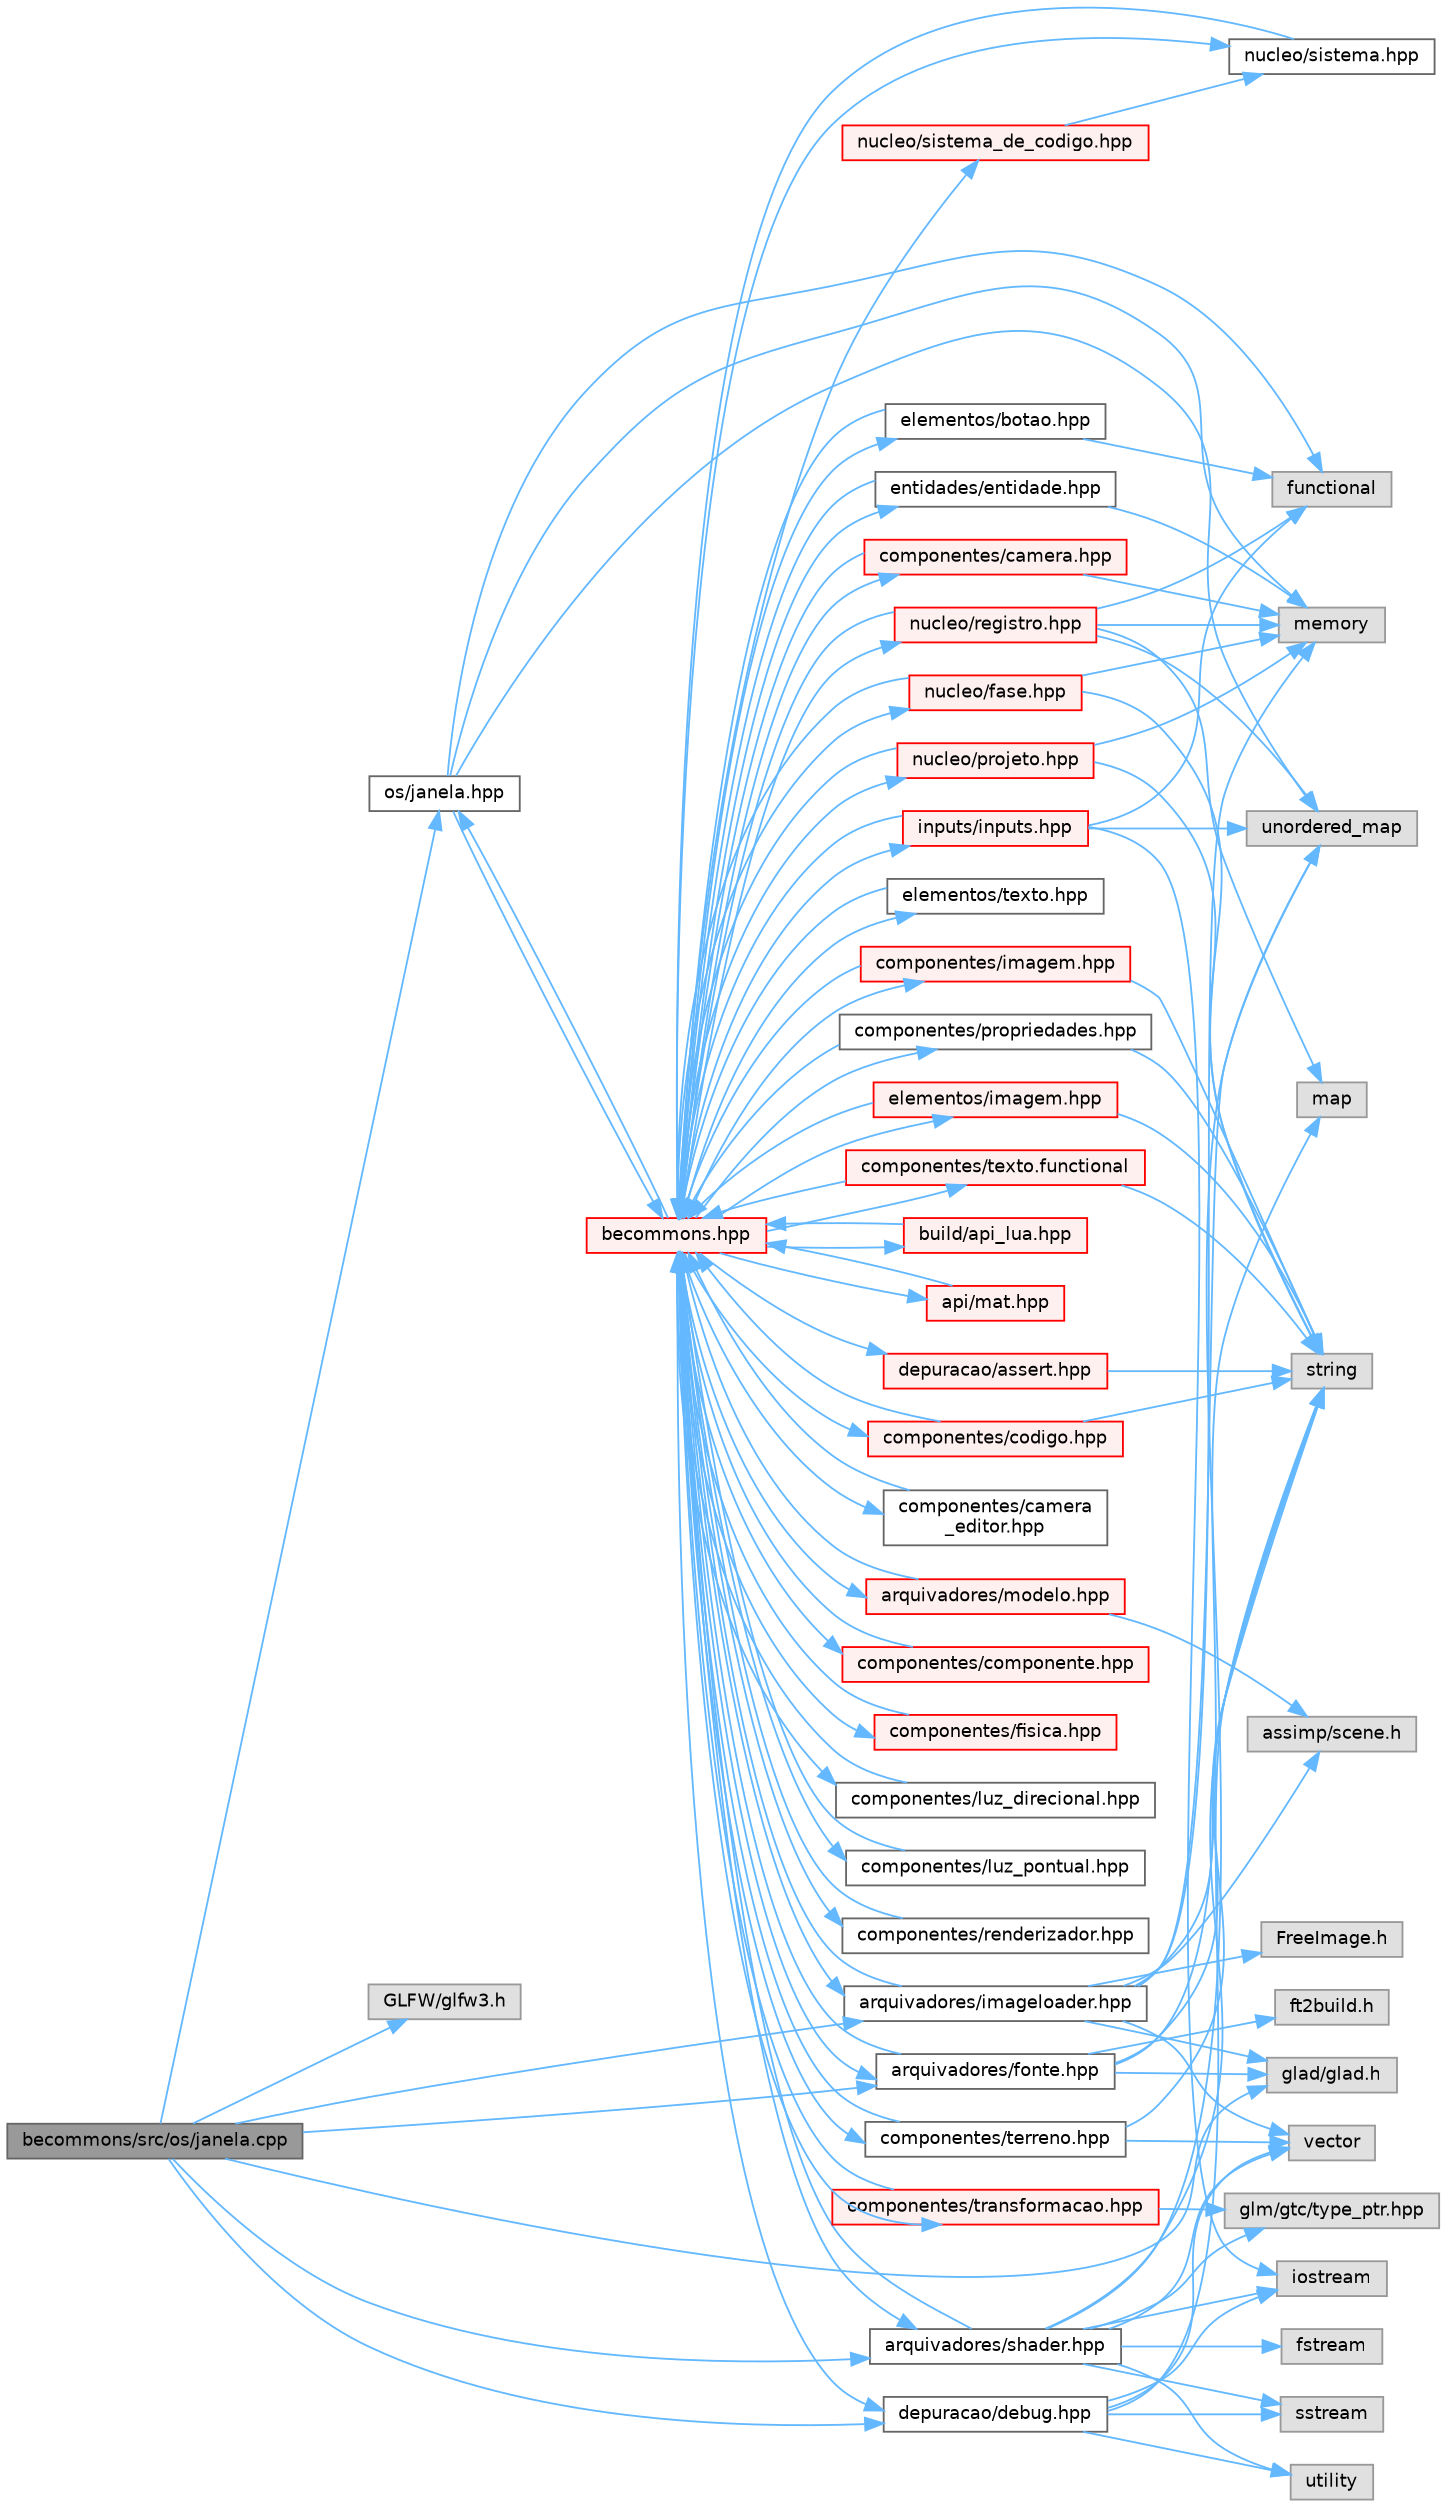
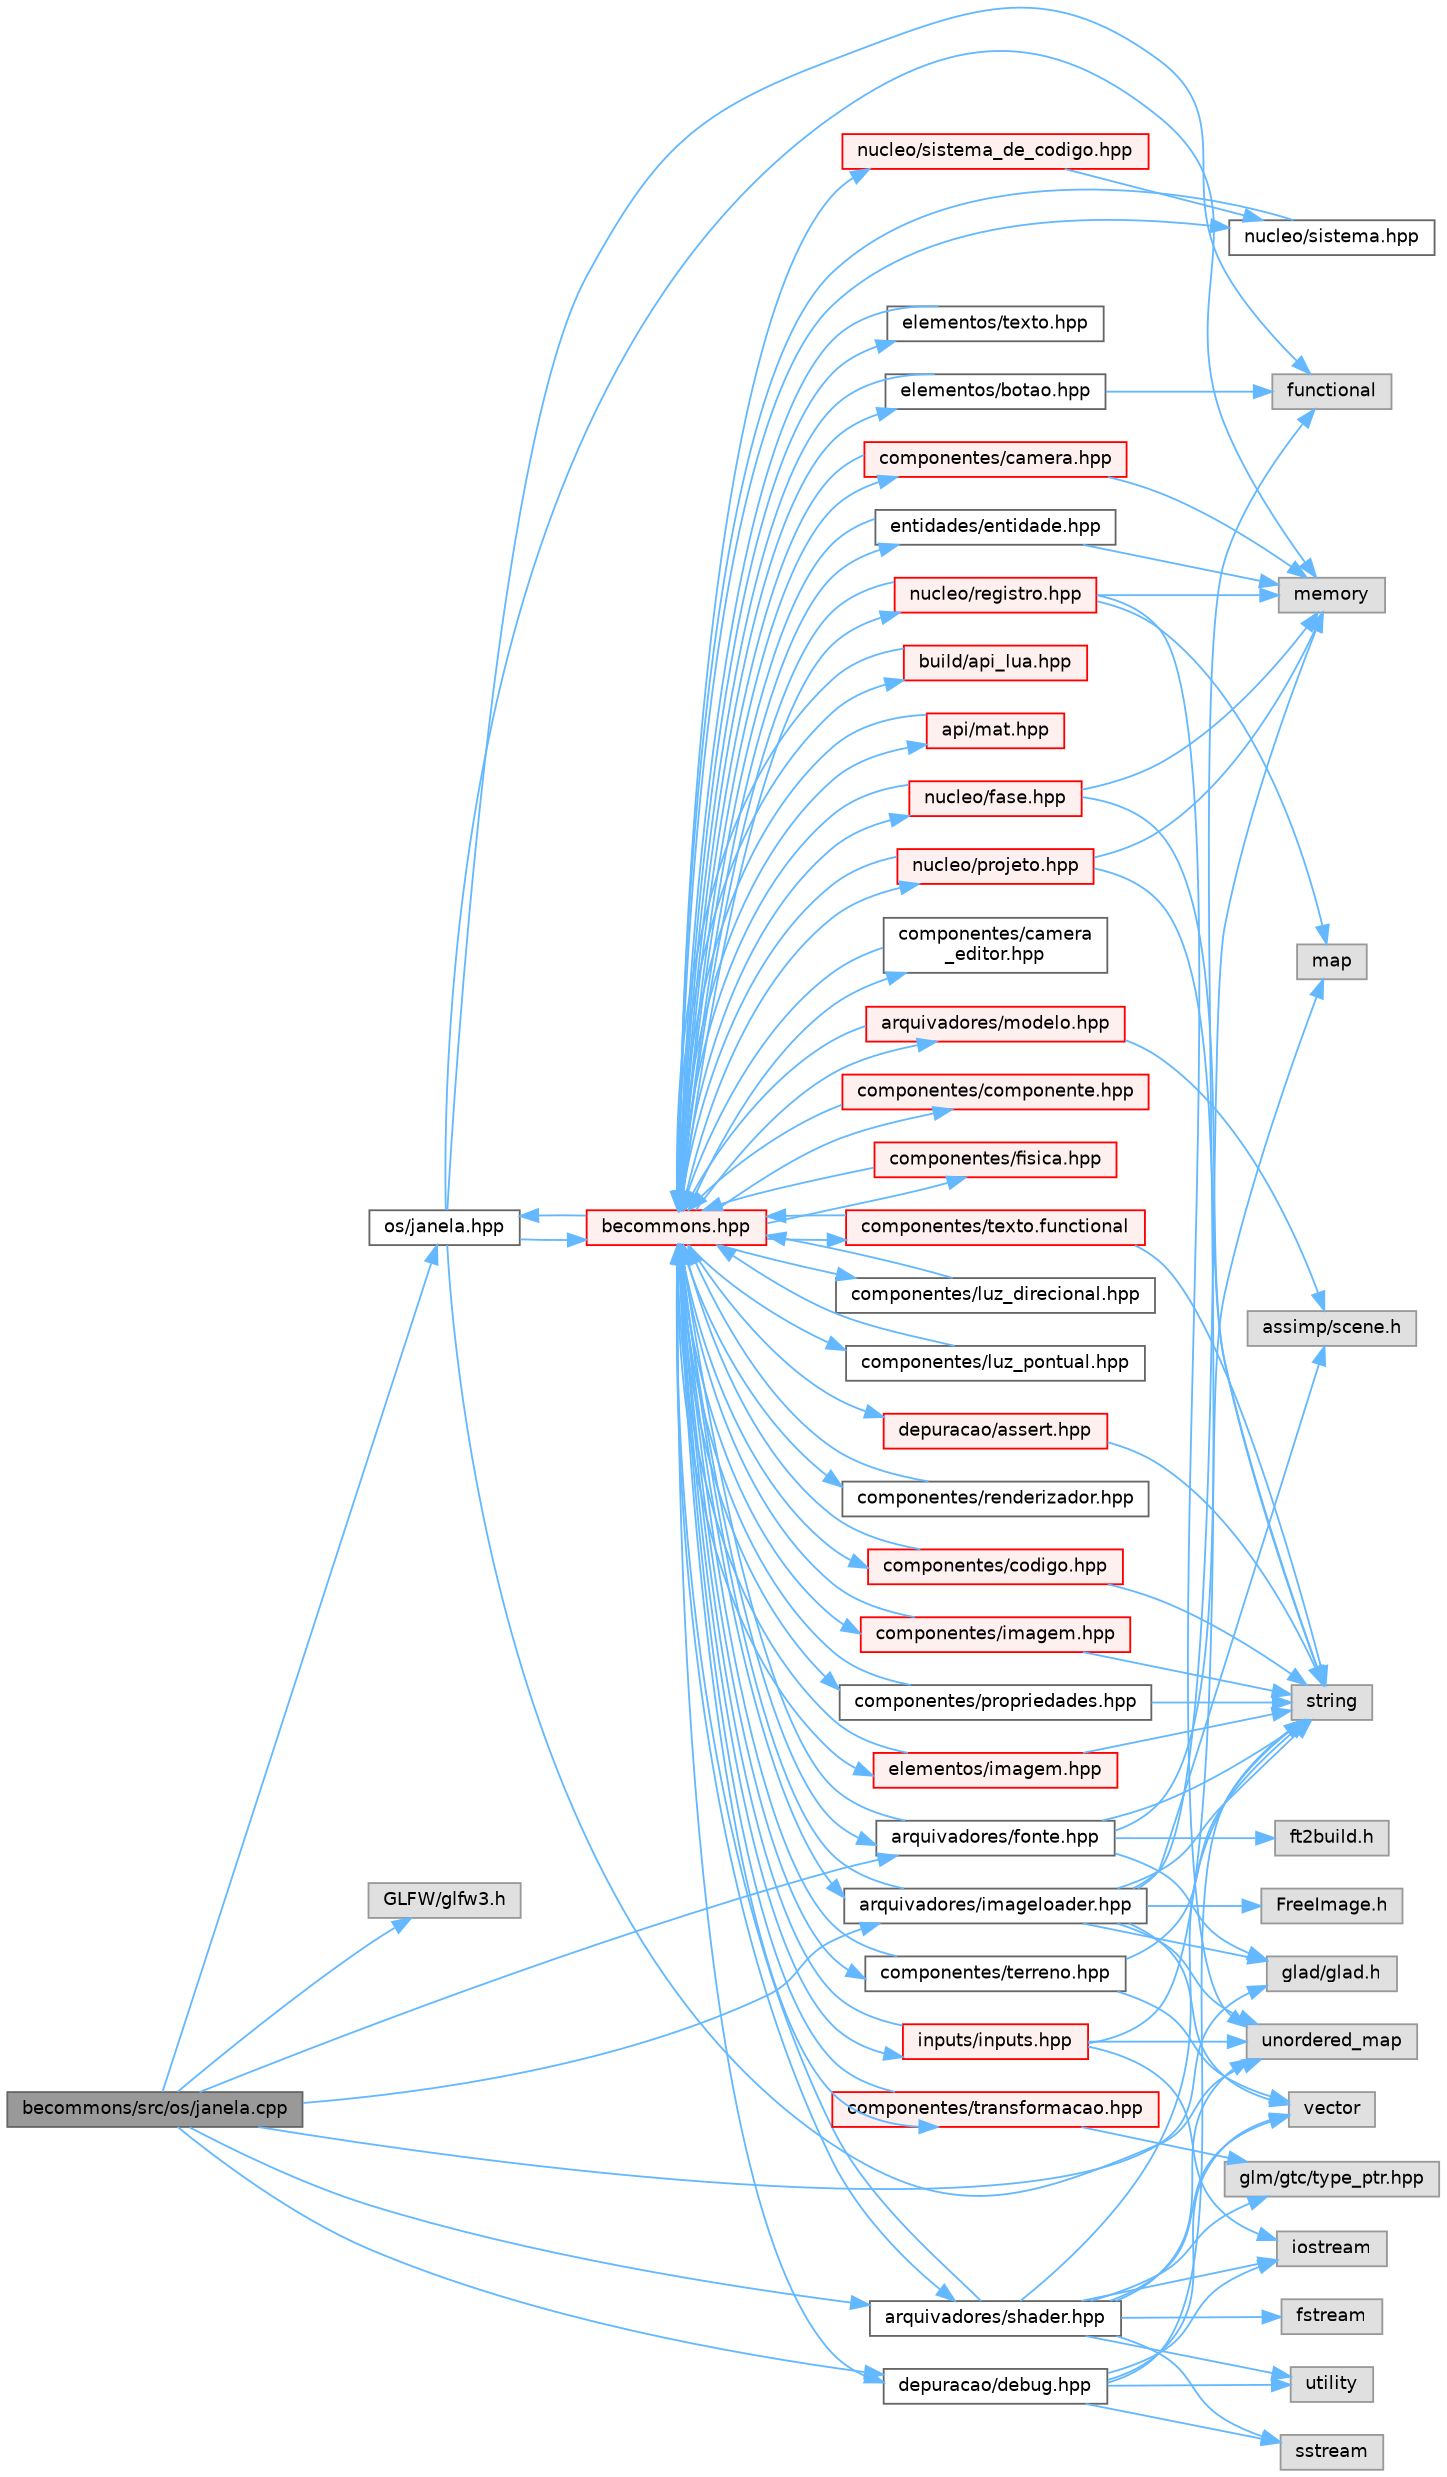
(1193, 575) -> none
